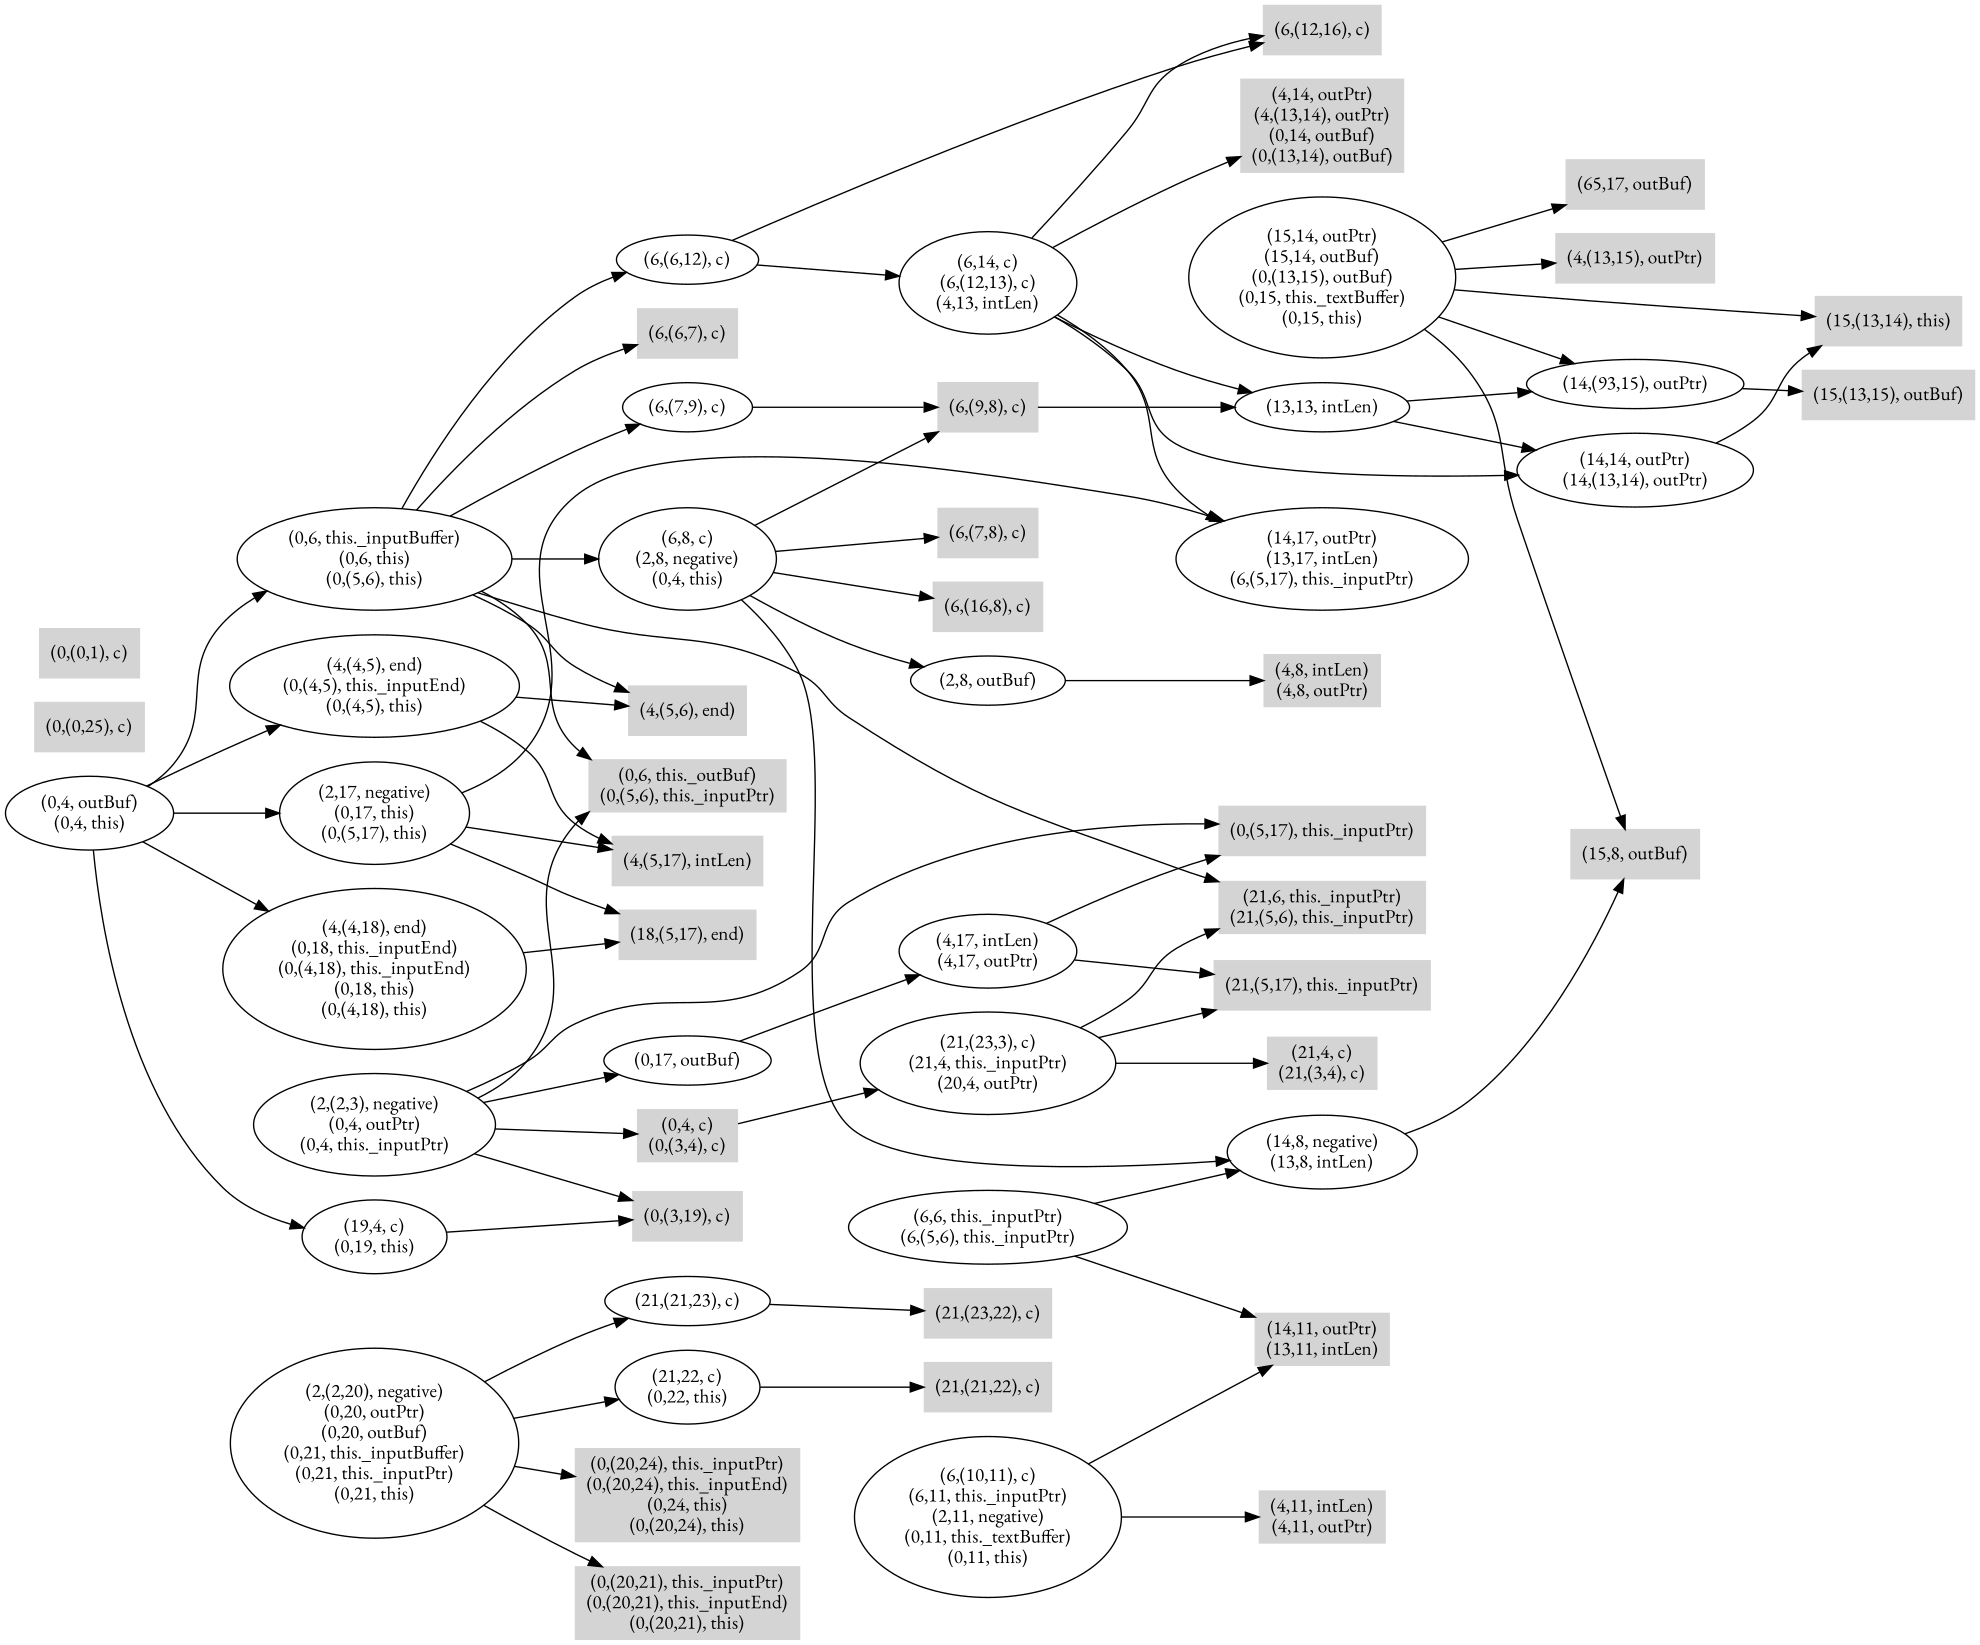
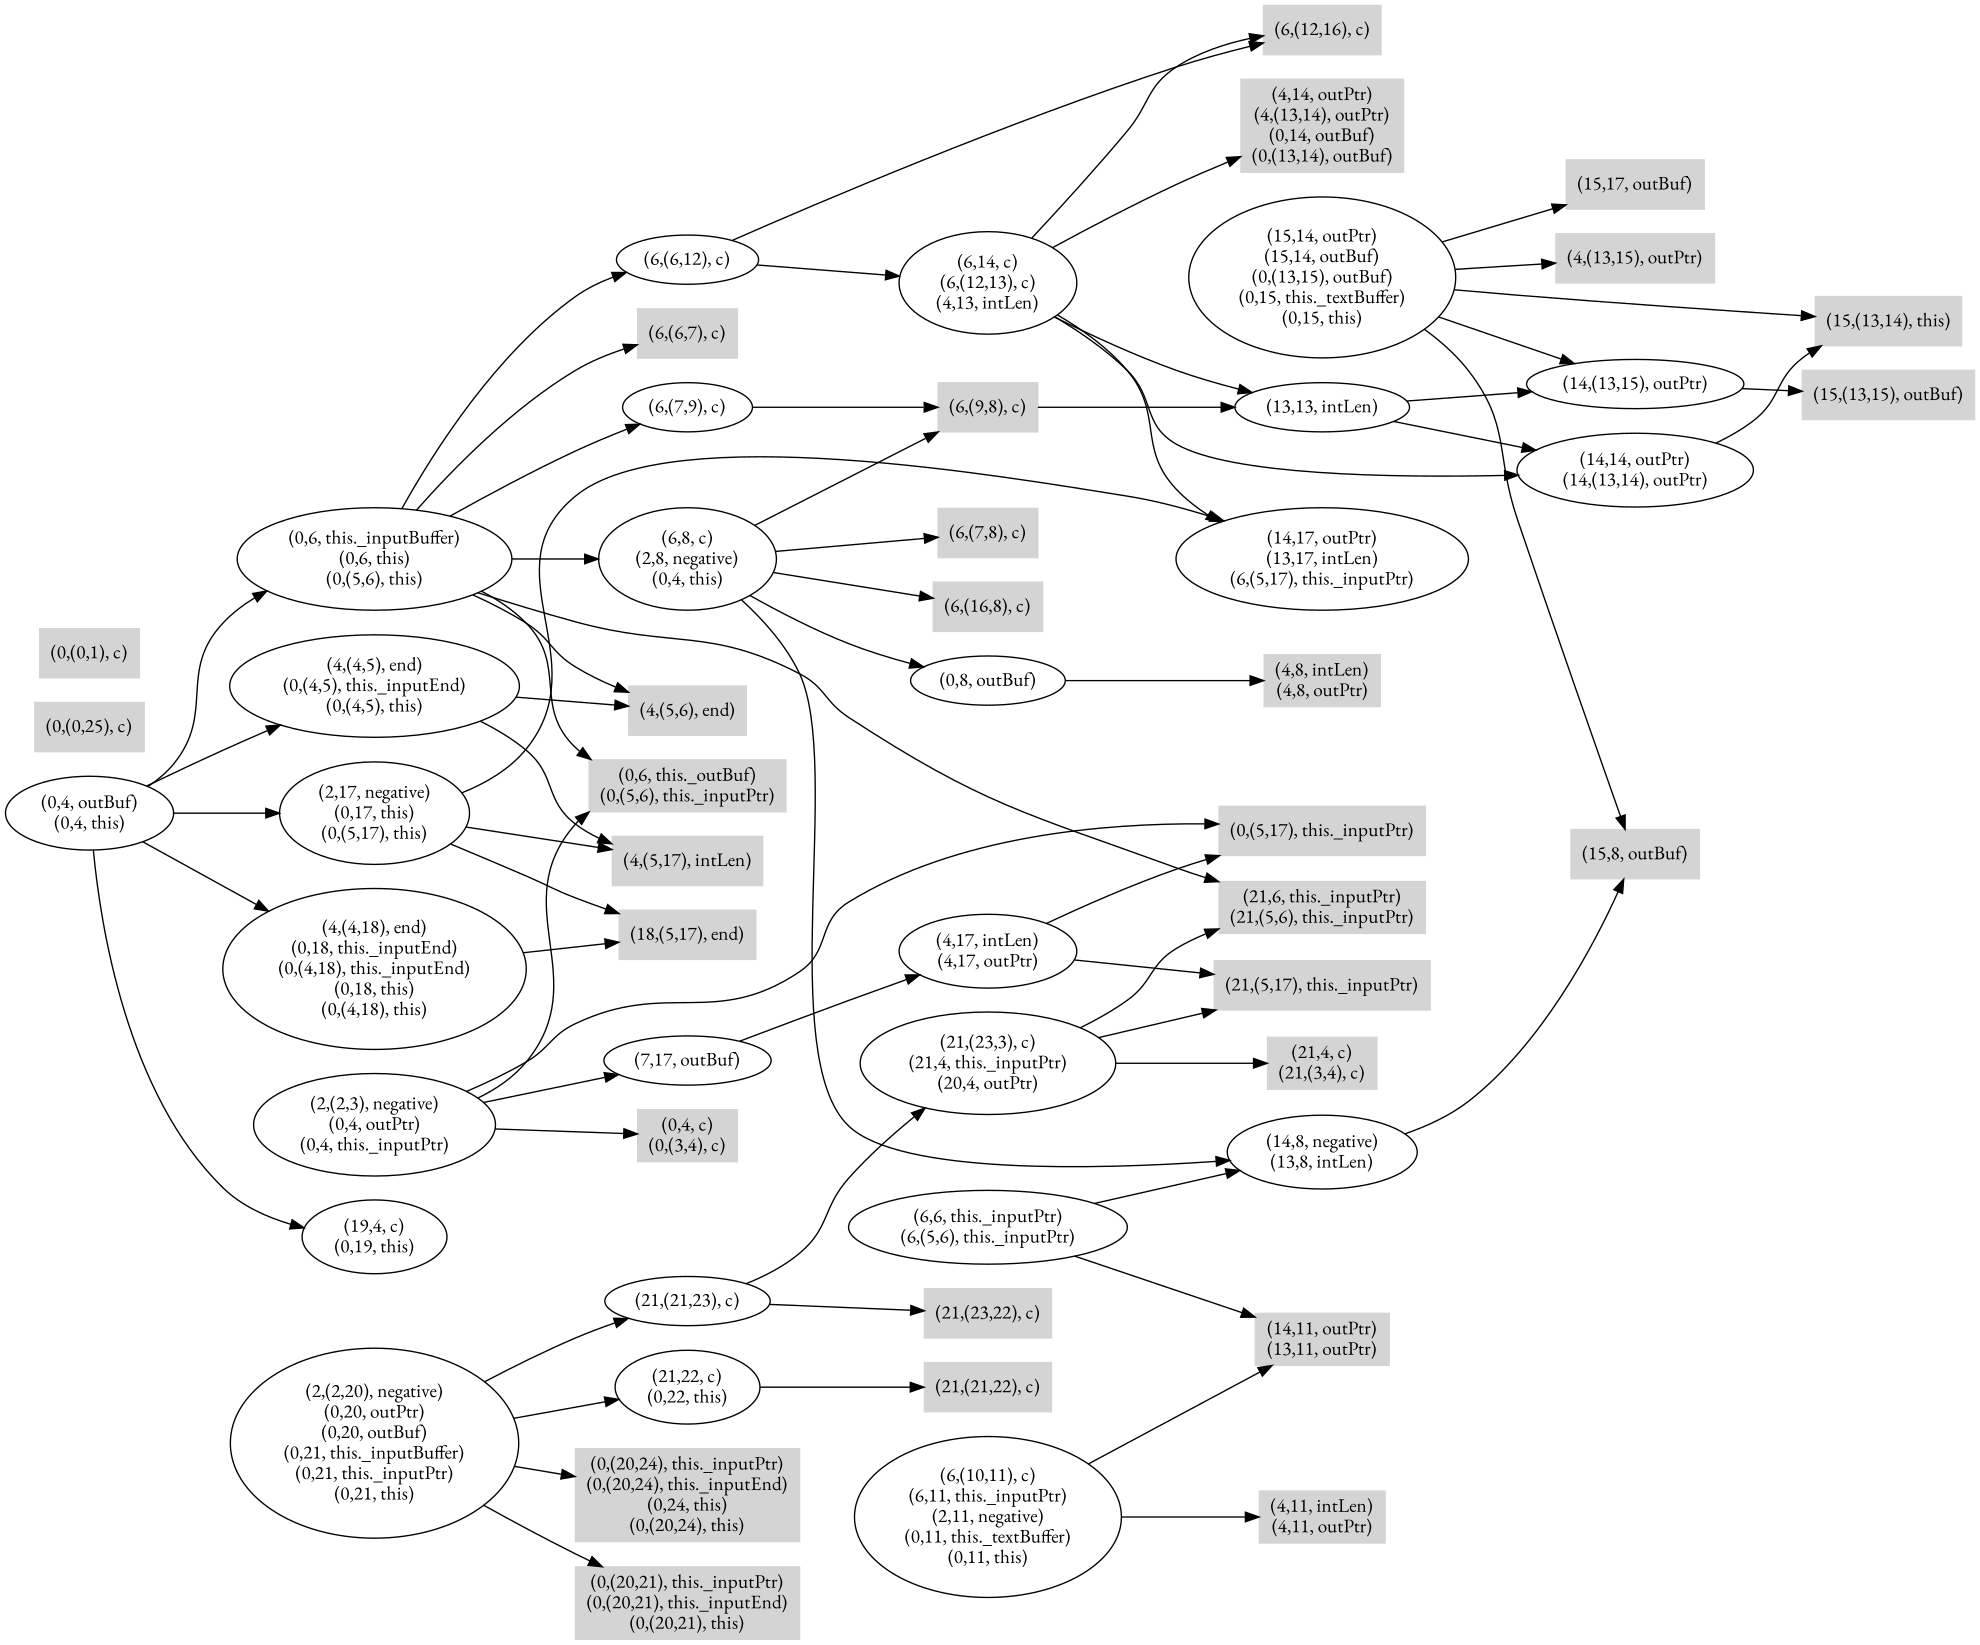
(1635, 184) -> (1635, 184)
(1635, 384) -> (1635, 384)
(988, 681) -> (988, 681)
(688, 1061) -> (688, 1061)
(801, 1108) -> (832, 1204)
(688, 1216) -> none
(1322, 1339) -> (1322, 1339)
